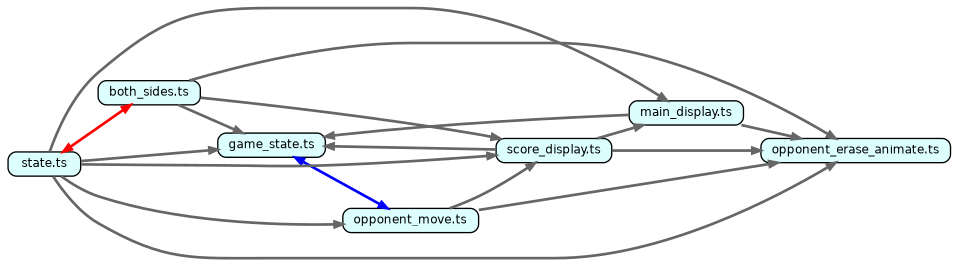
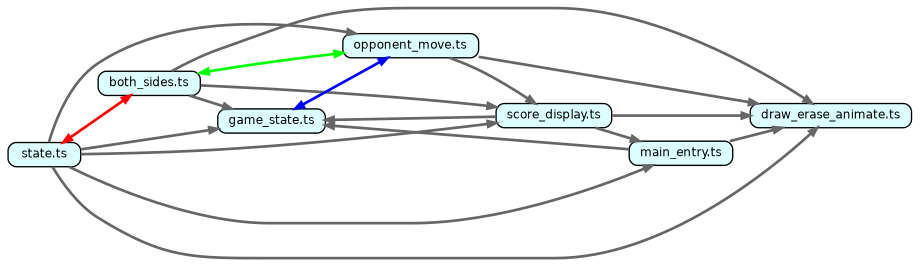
none -> (271, 62)
(686, 113) -> (681, 153)
(856, 151) -> (831, 116)
